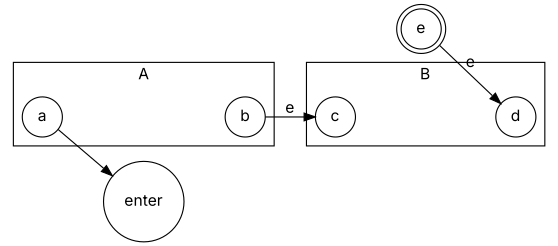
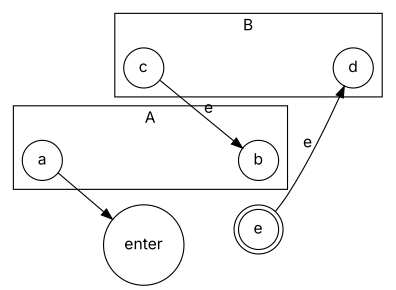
(285, 117) -> (201, 114)
